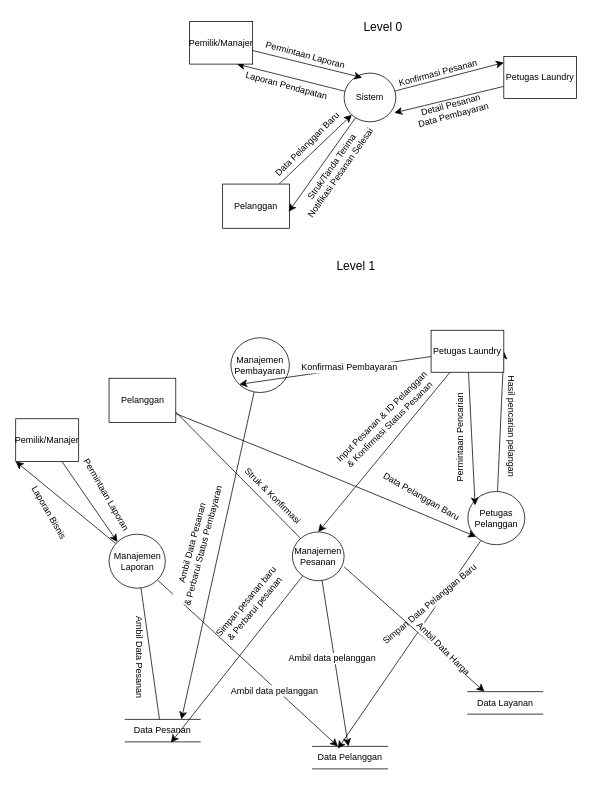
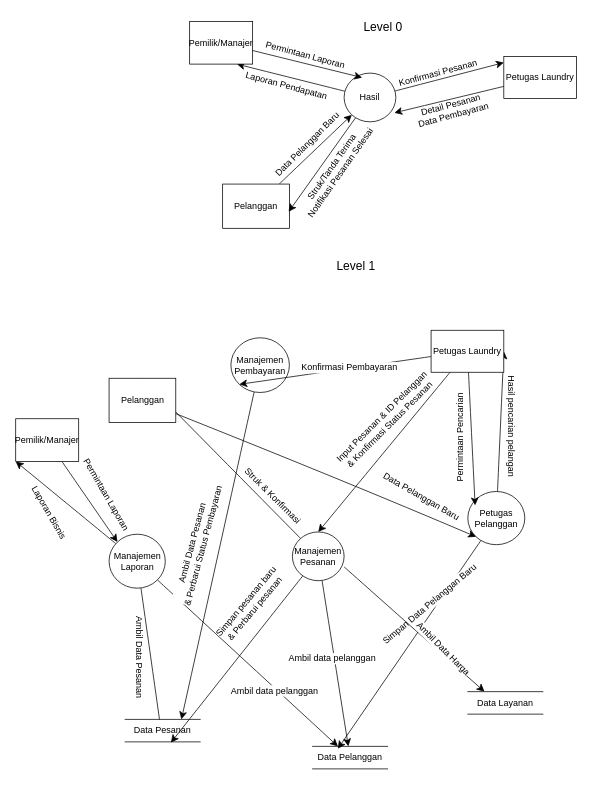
(370, 98) -> (370, 98)
